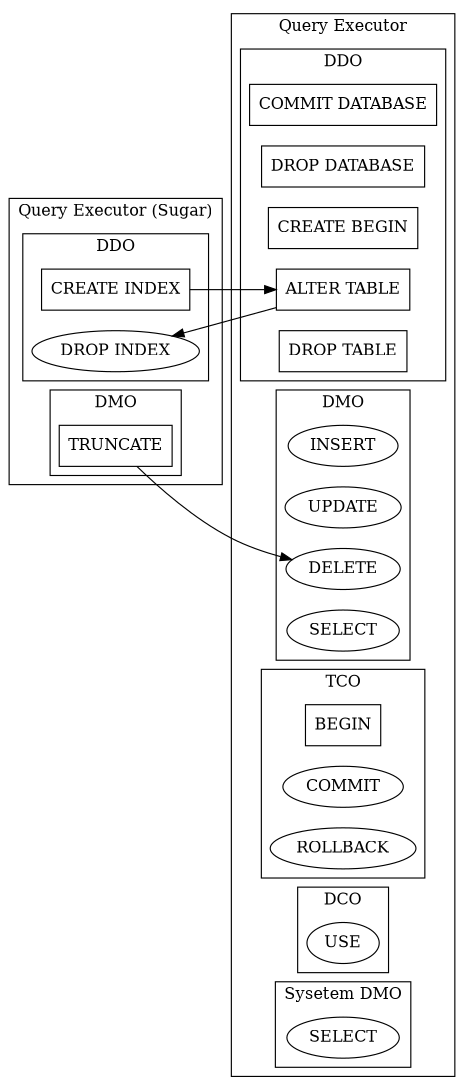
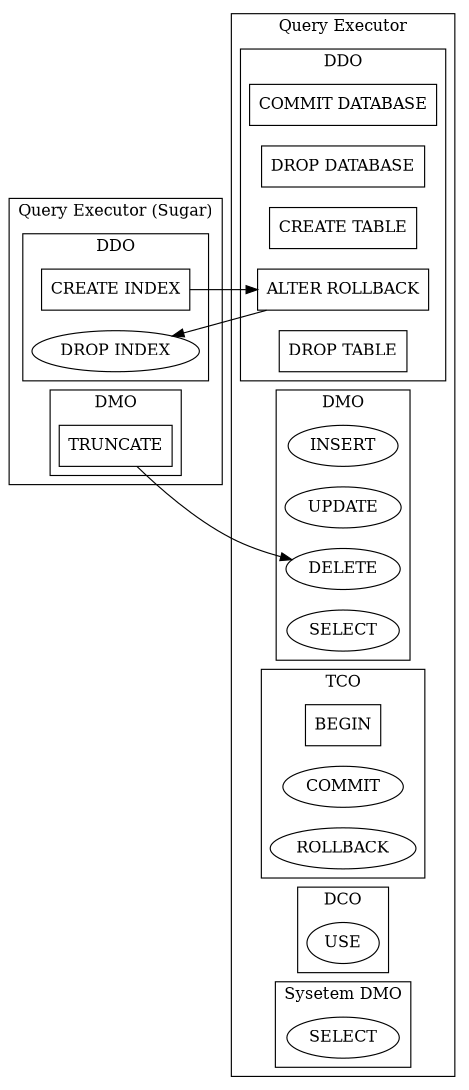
(343, 228) -> (343, 228)
(343, 290) -> (343, 290)
